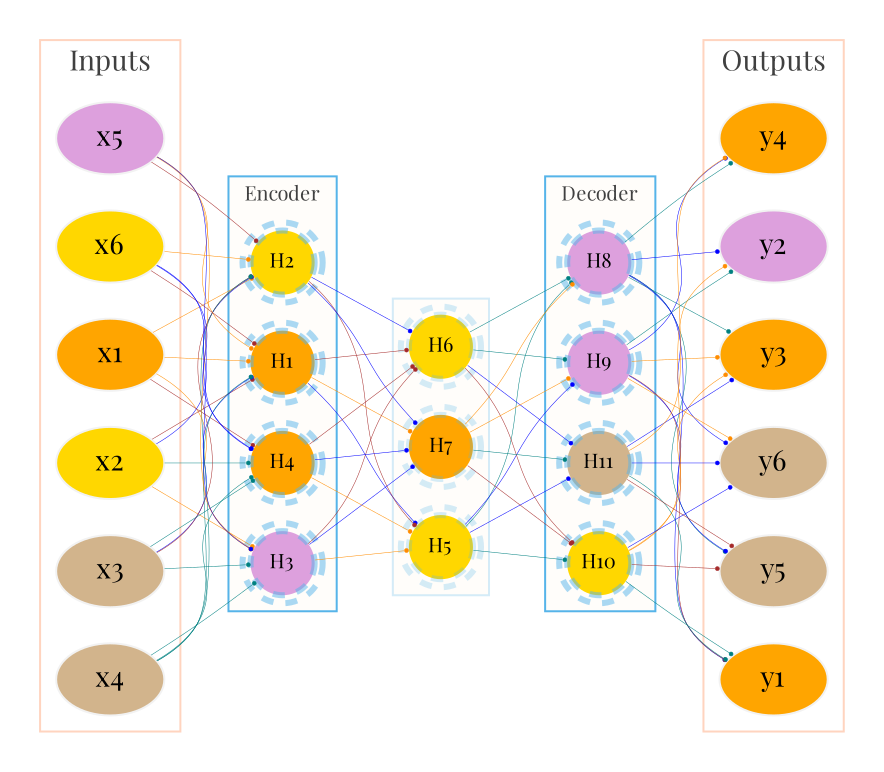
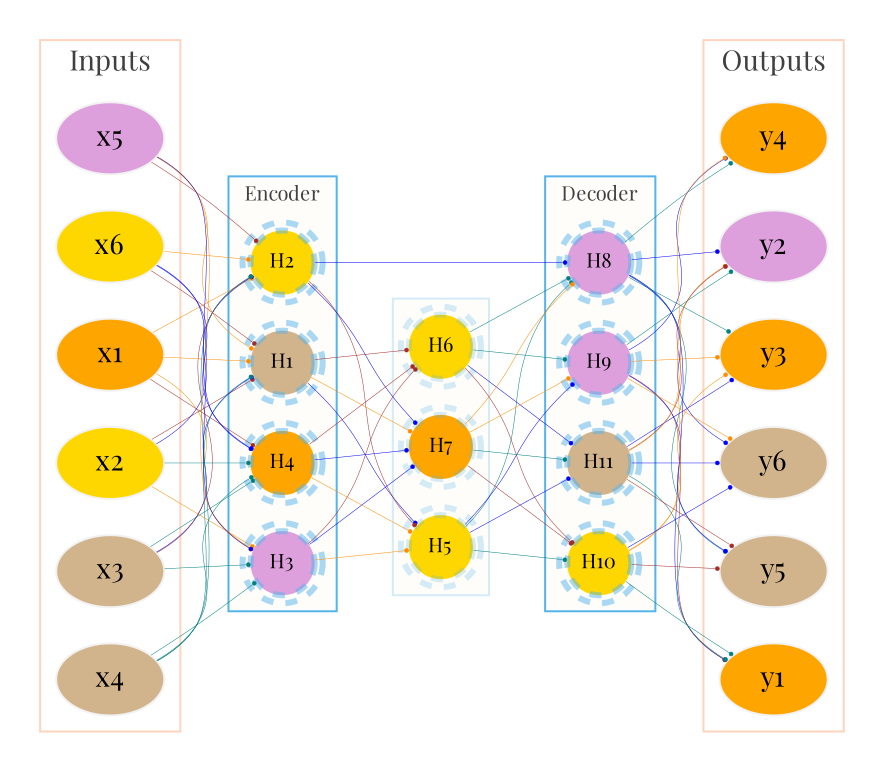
(360, 303) -> (439, 263)
none -> (680, 360)
(283, 363) -> (283, 363)
